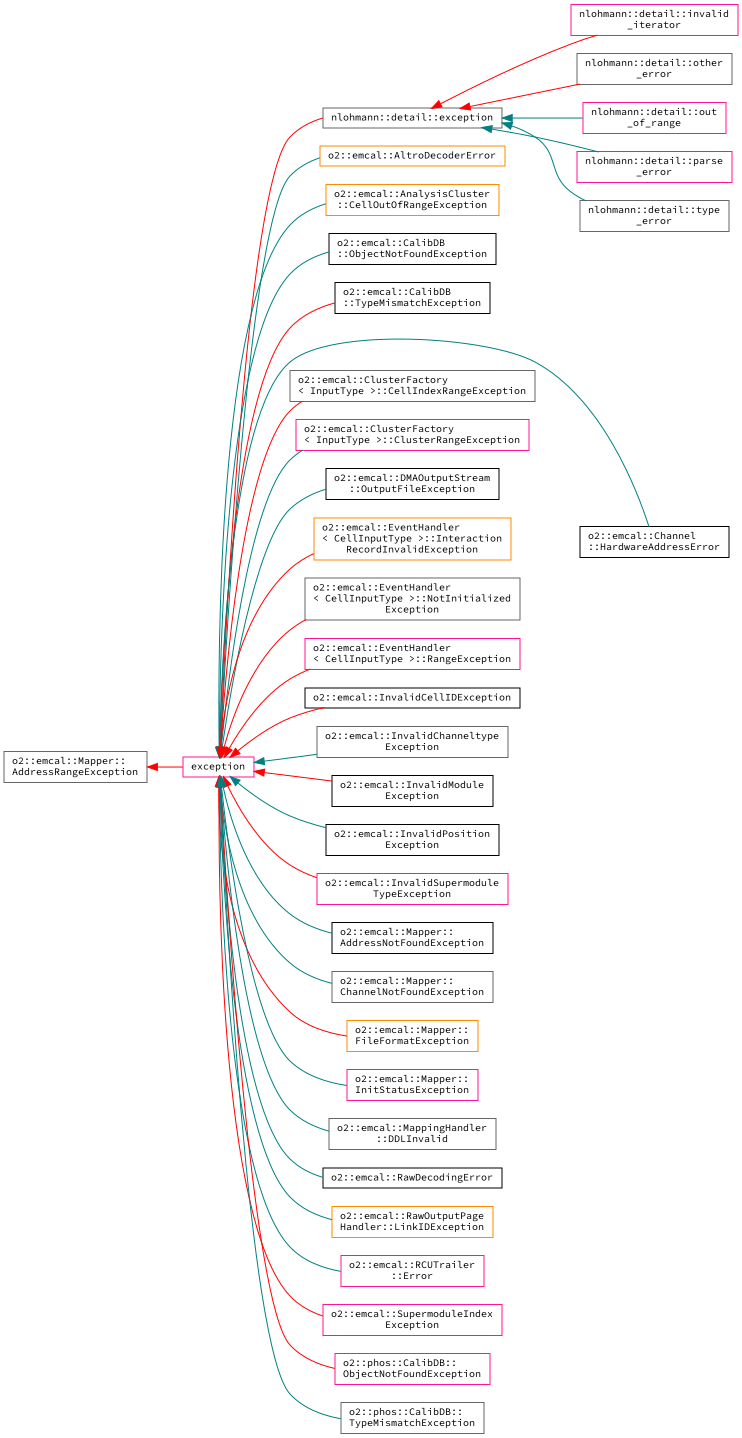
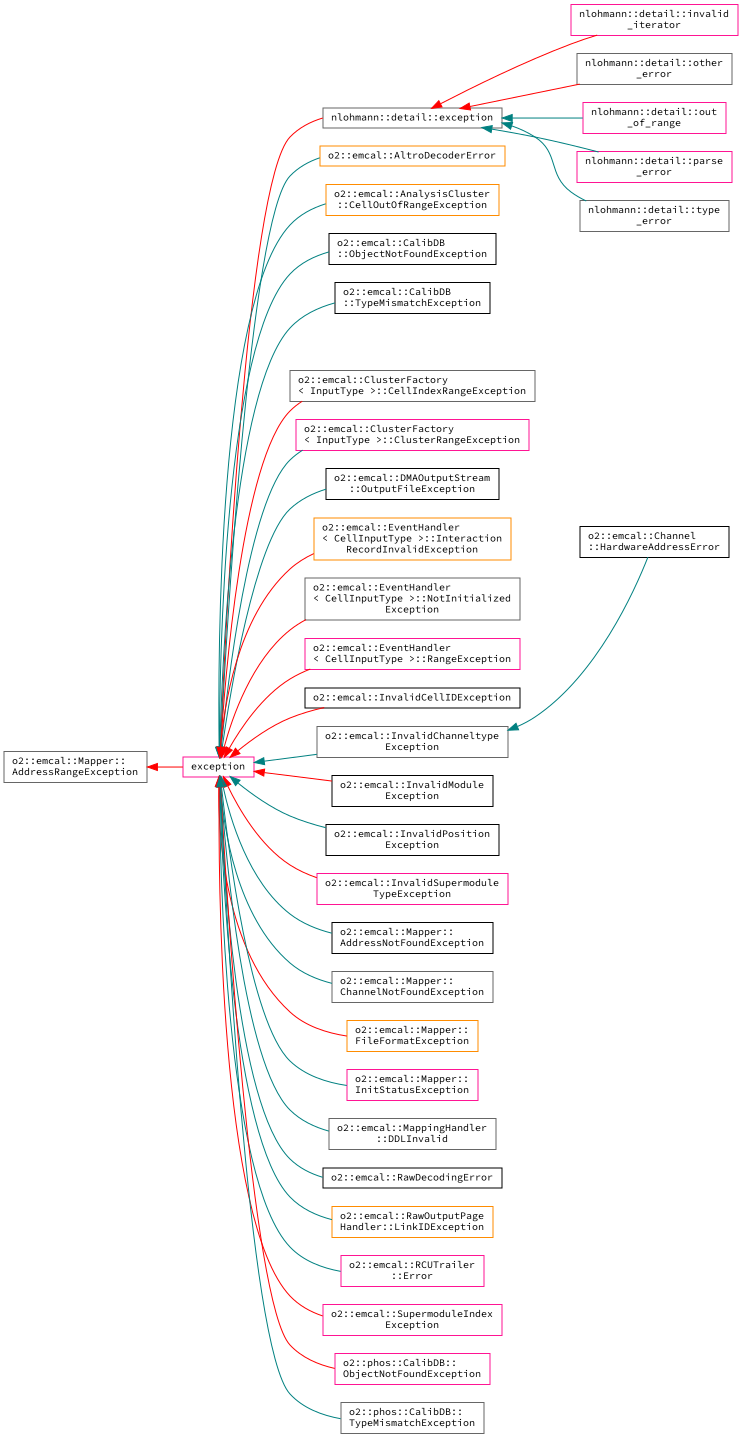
(317, 349) -> (597, 653)
(254, 412) -> (250, 436)
